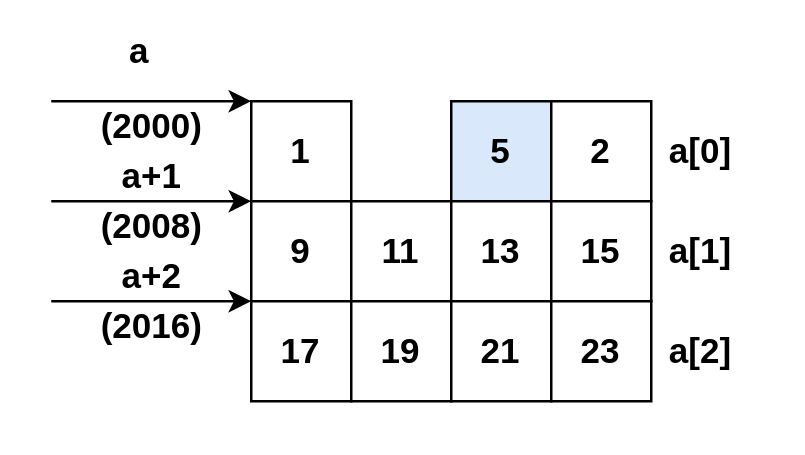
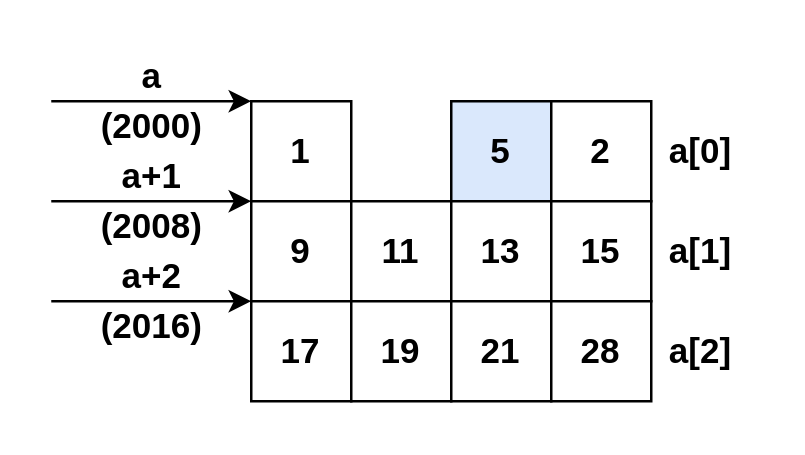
(139, 51) -> (151, 76)
(601, 351) -> (601, 351)
